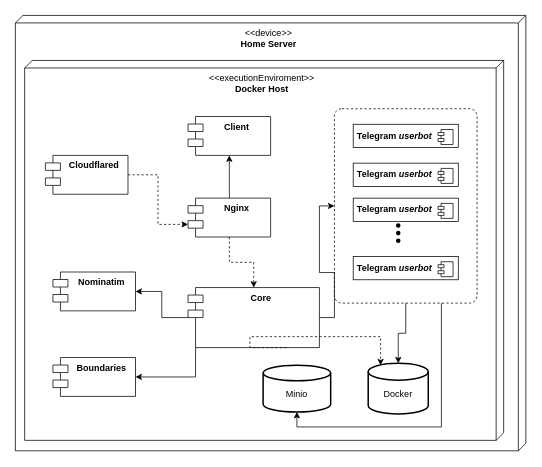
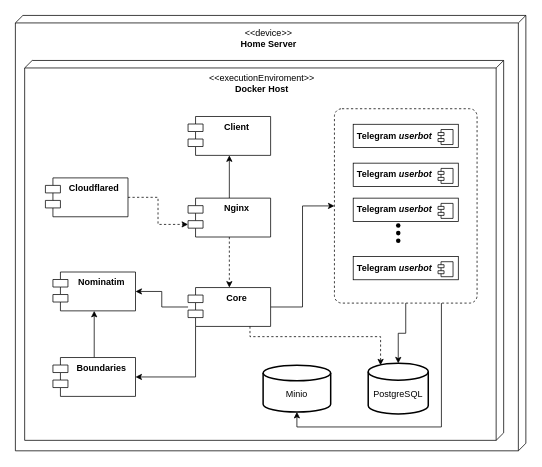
(87, 175) -> (87, 197)
(254, 317) -> (229, 307)
none -> (94, 337)
(398, 388) -> (398, 388)
